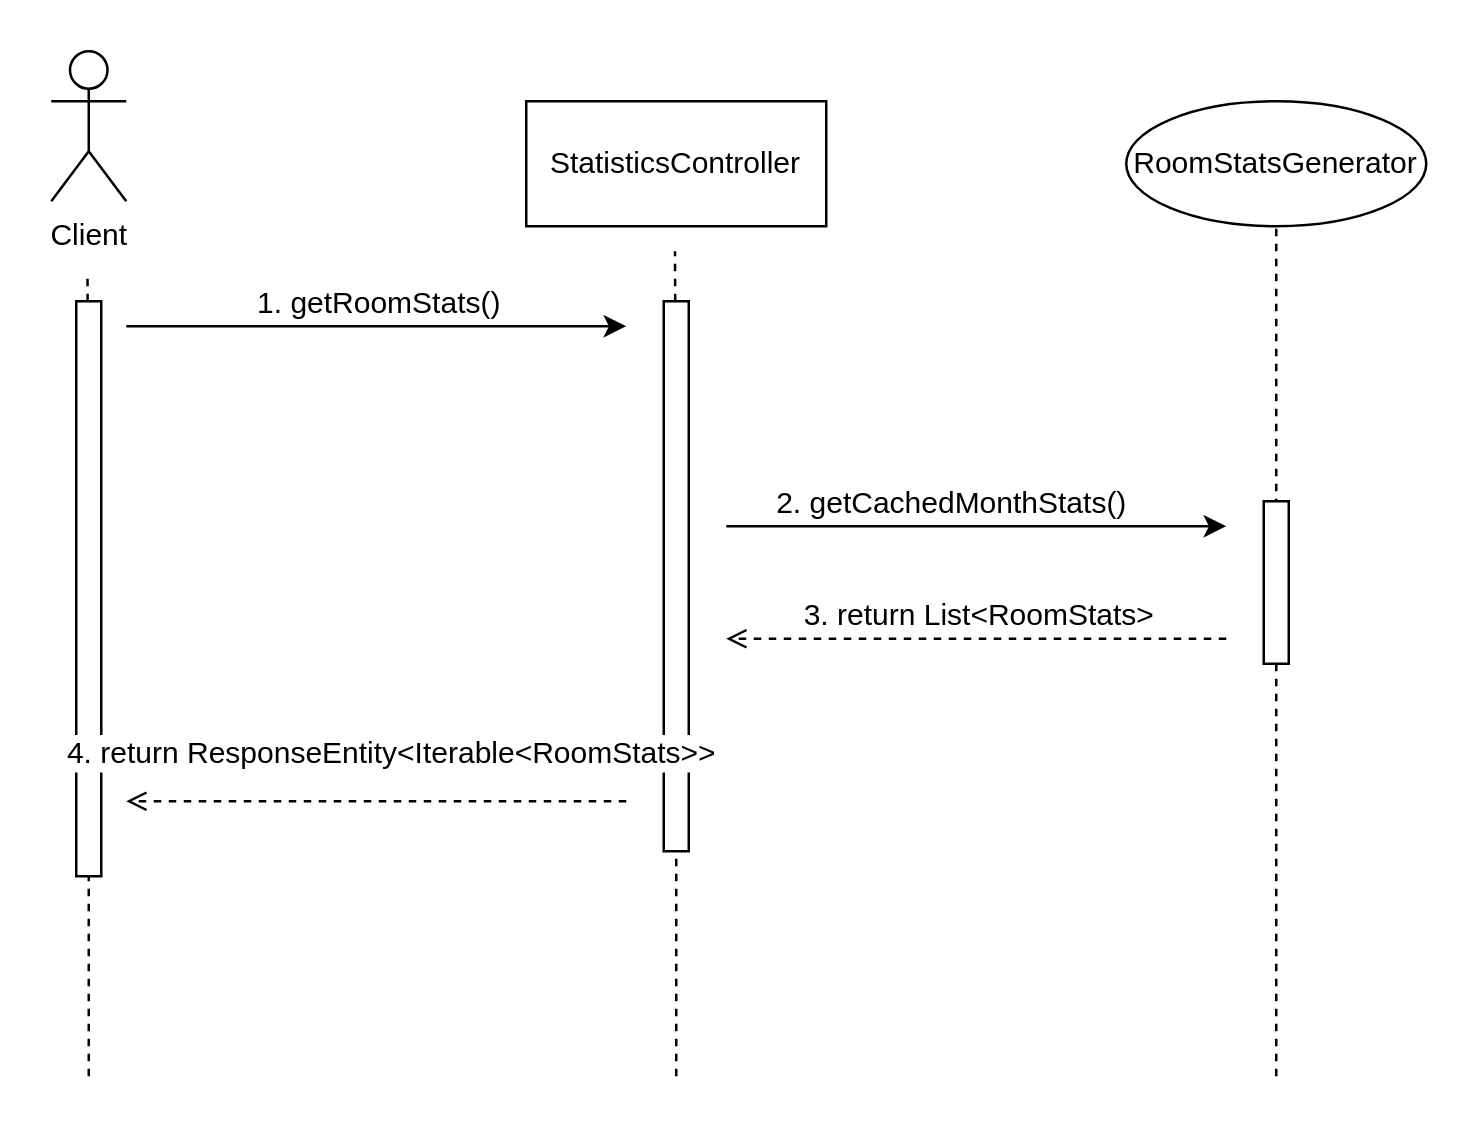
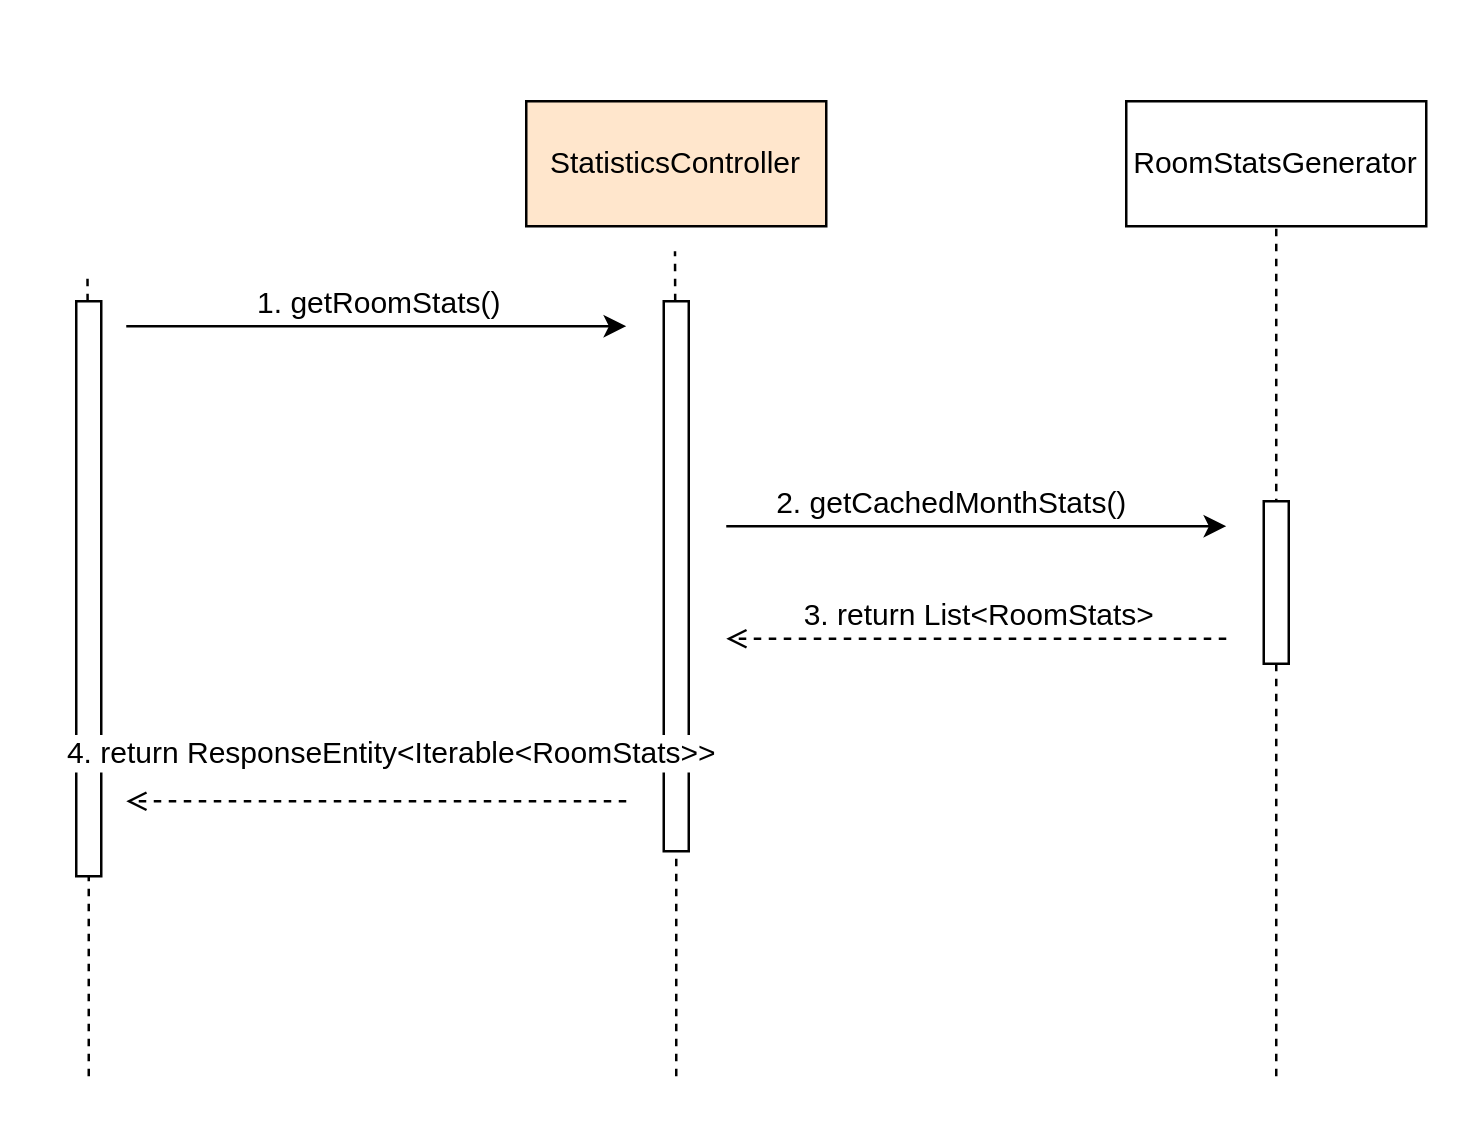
(89, 126) -> none
(676, 164) -> (676, 164)
(1276, 164) -> (1276, 164)
